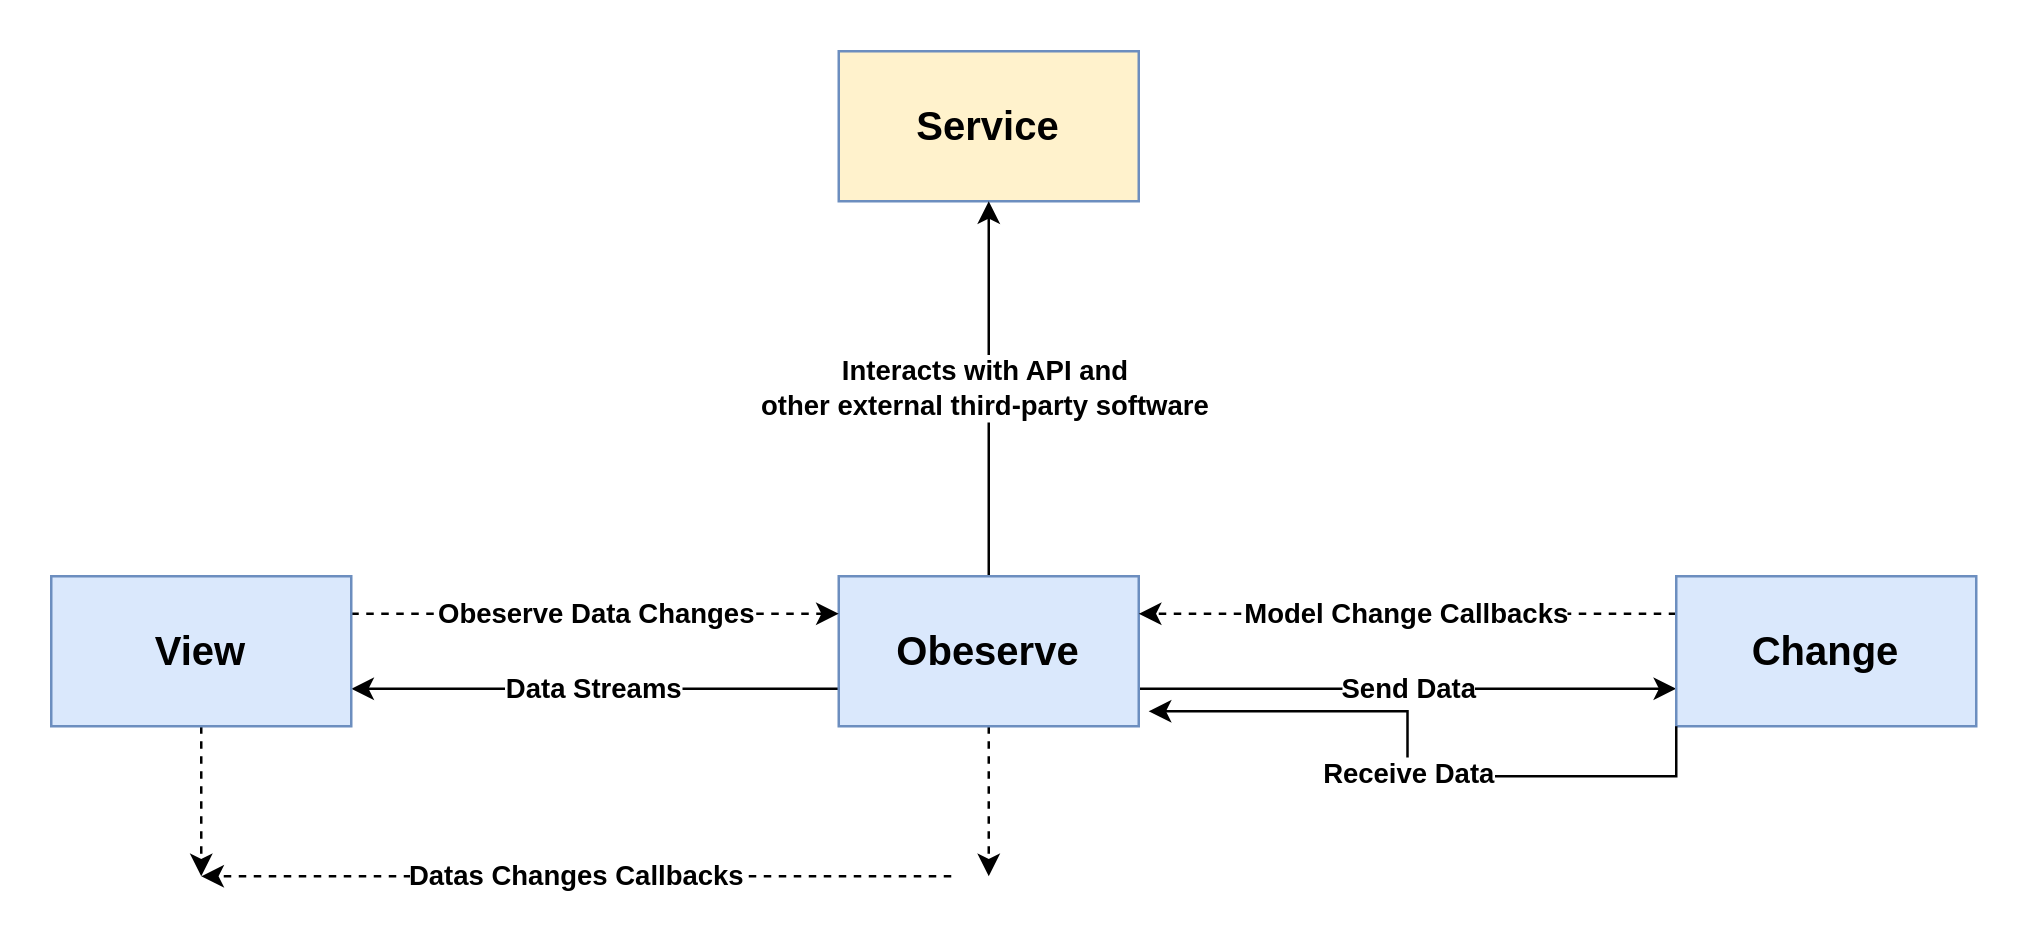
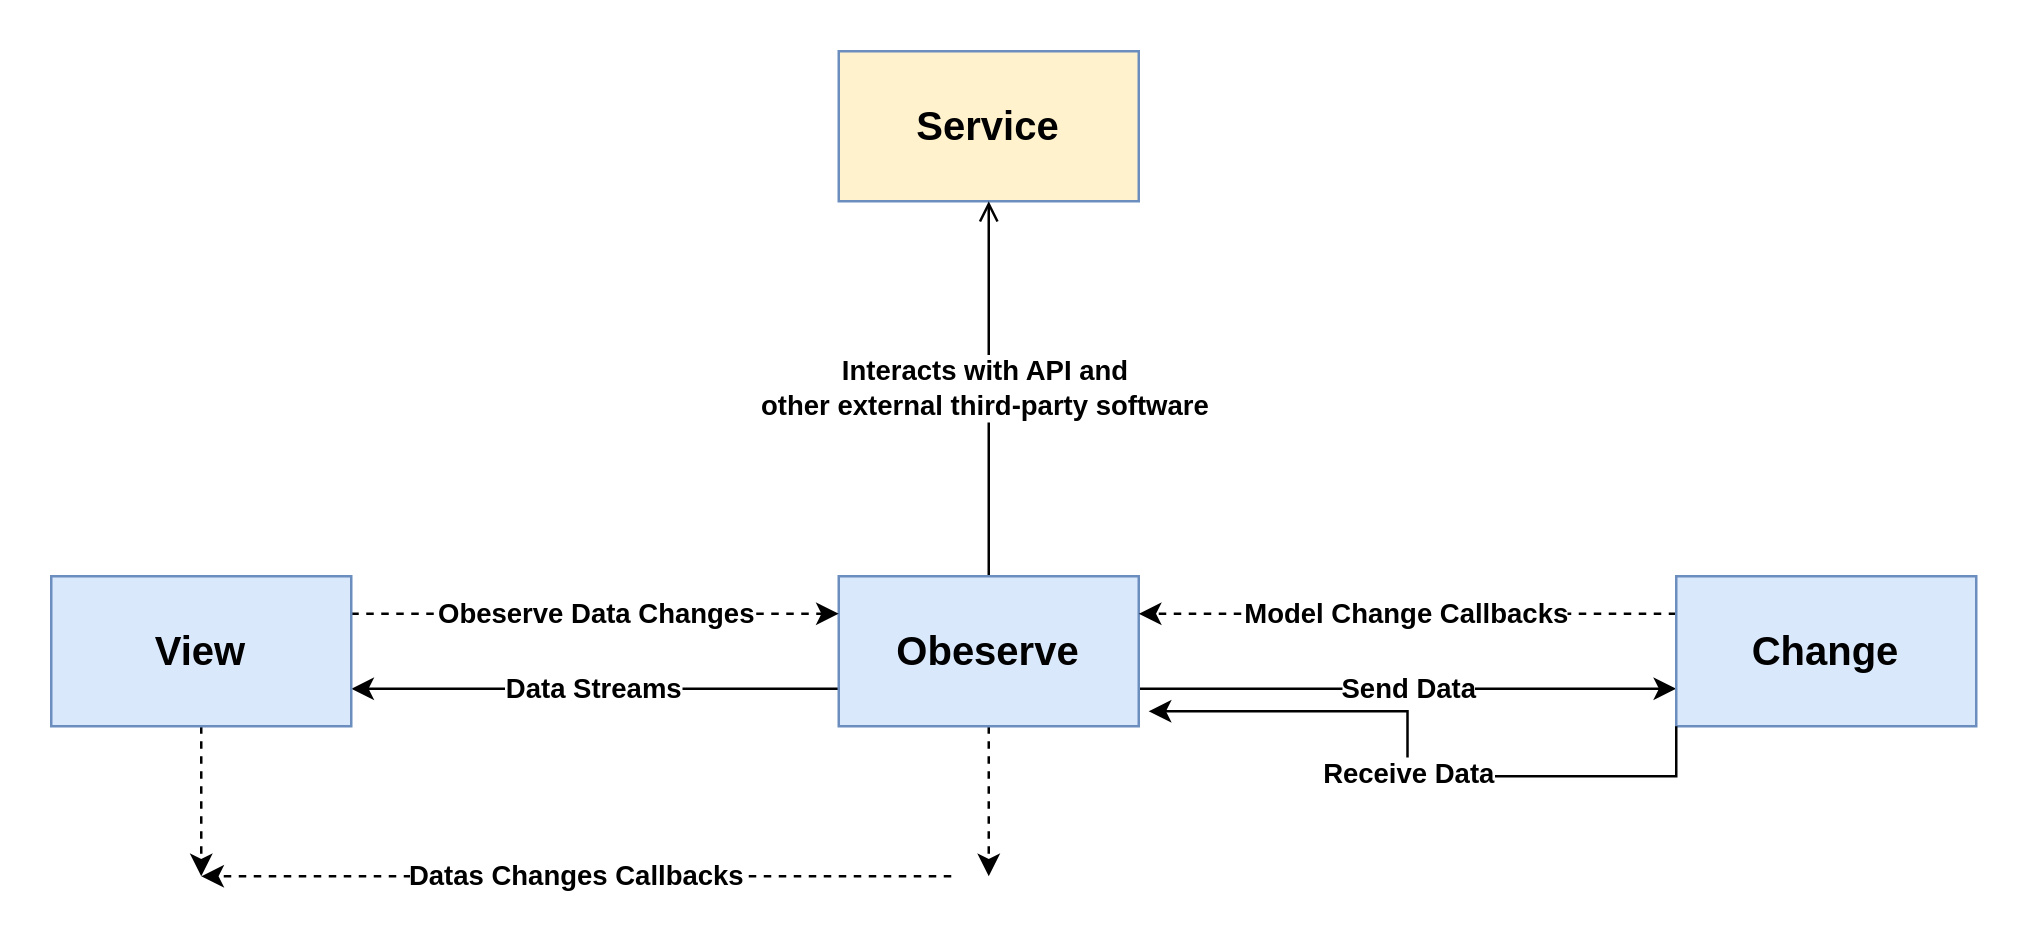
(989, 219) -> (989, 215)
